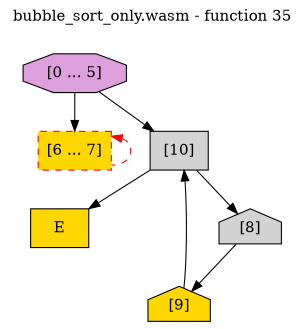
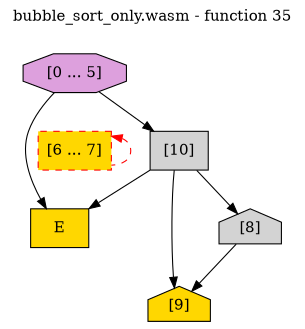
(75, 107) -> (26, 143)
(186, 235) -> (172, 224)
